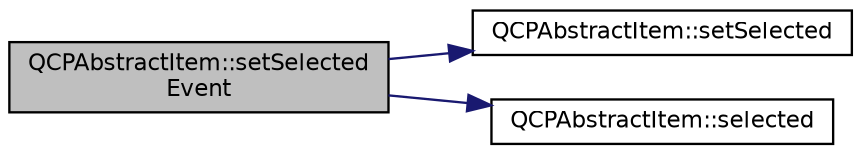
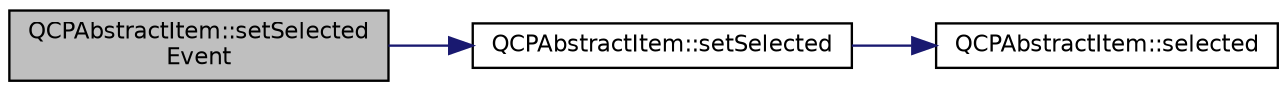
(428, 99) -> (882, 46)
